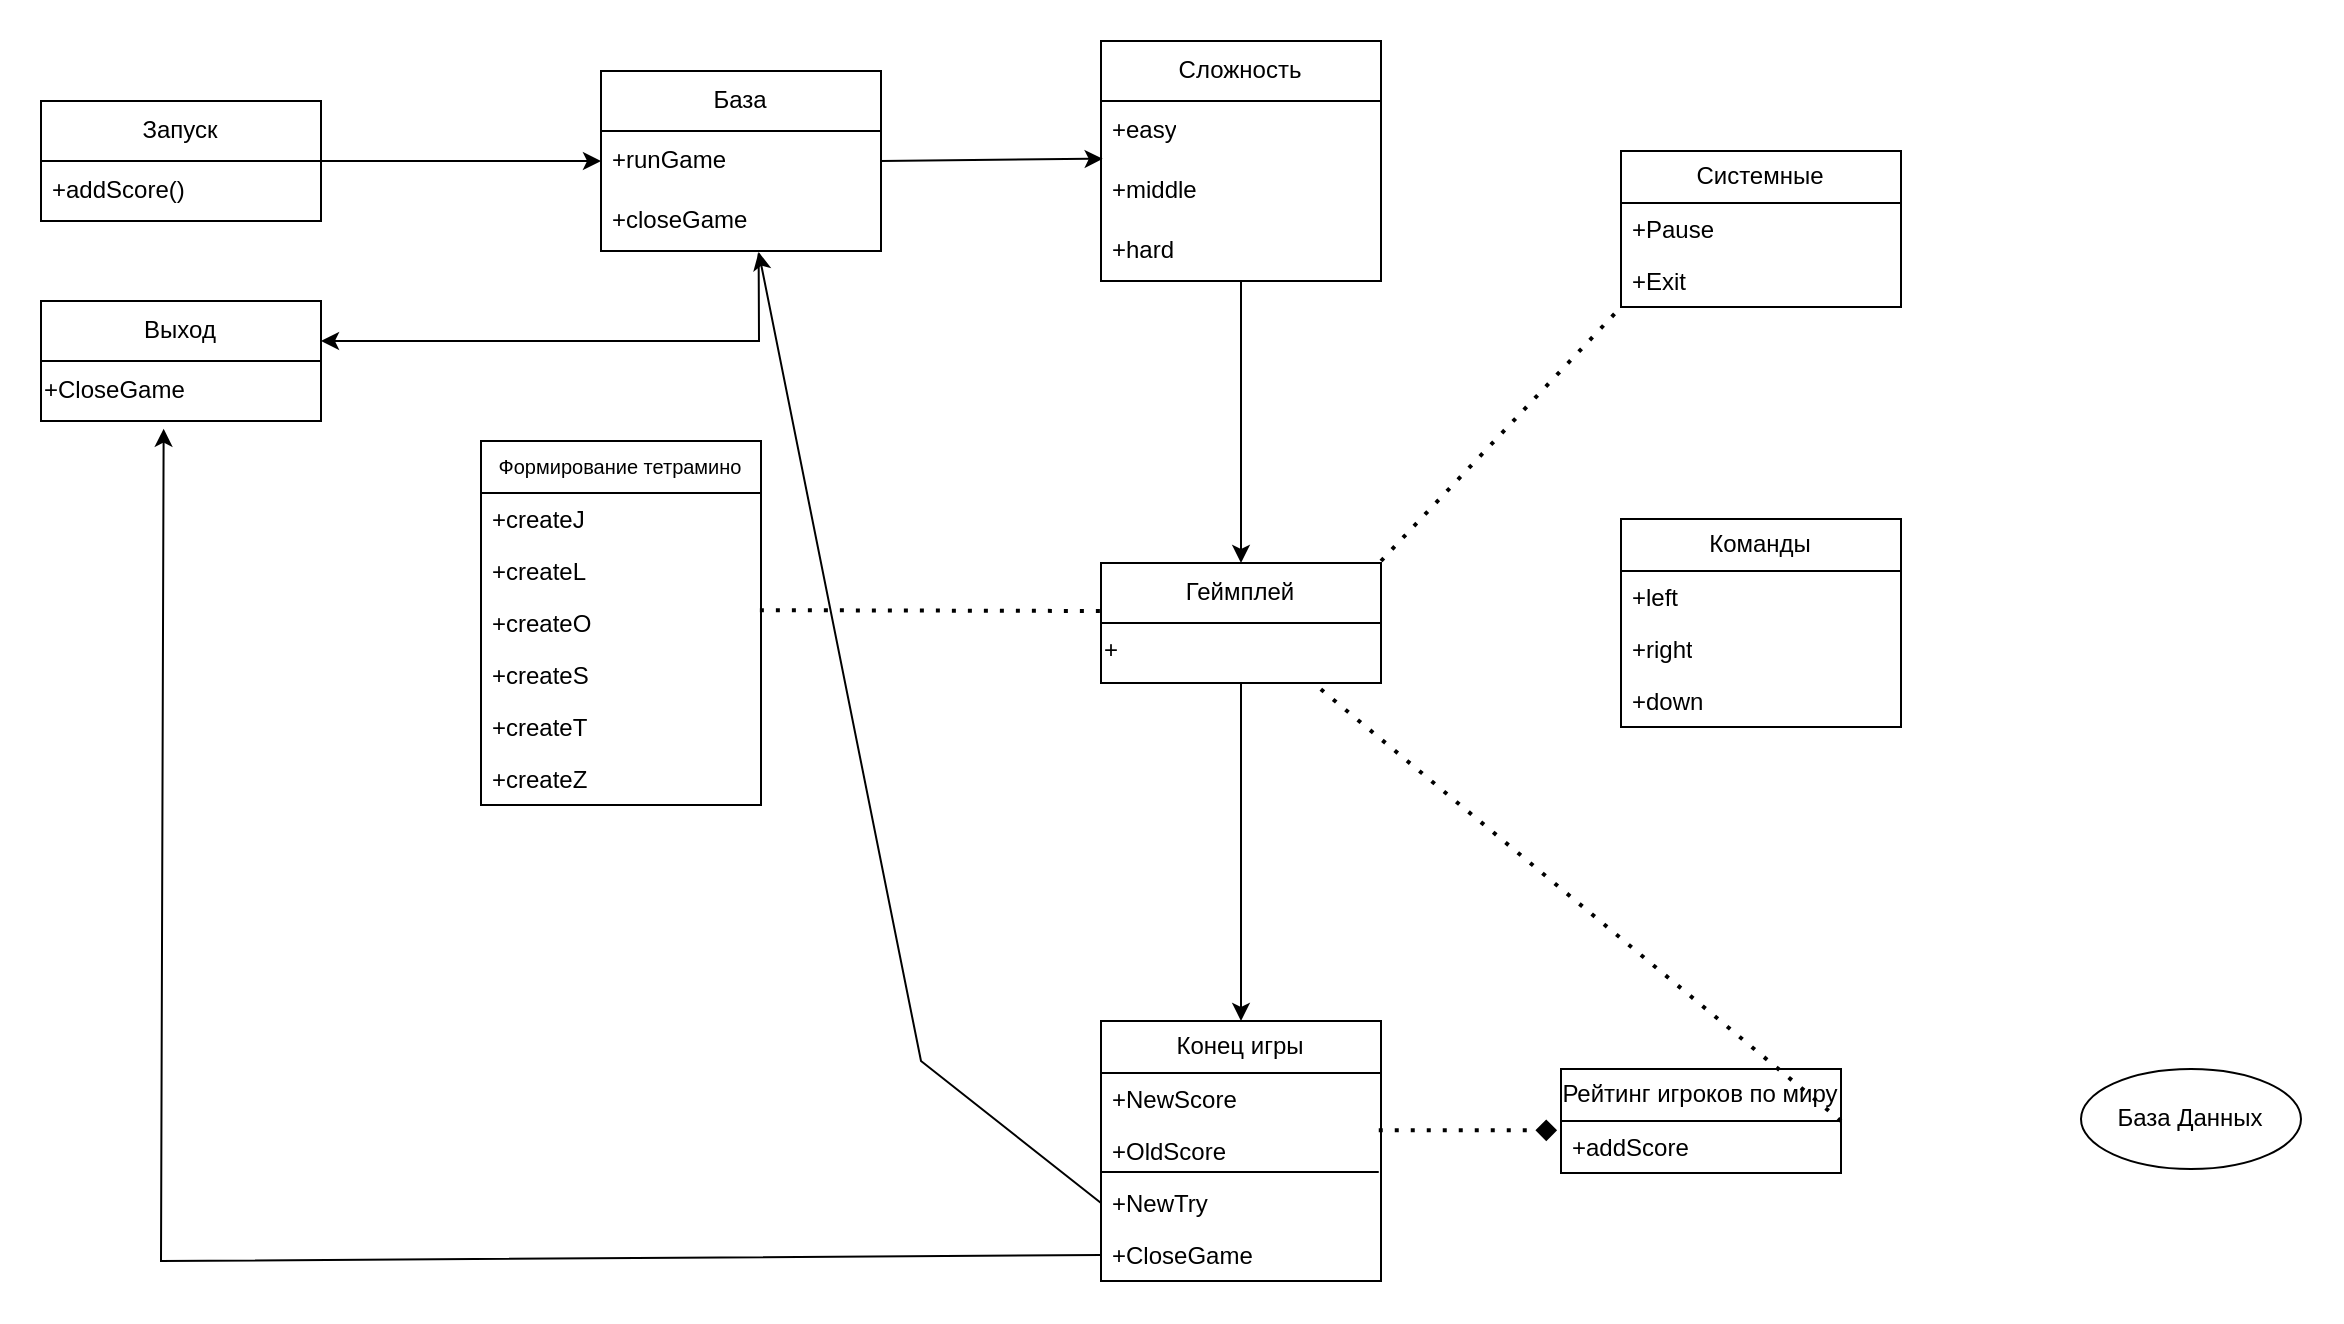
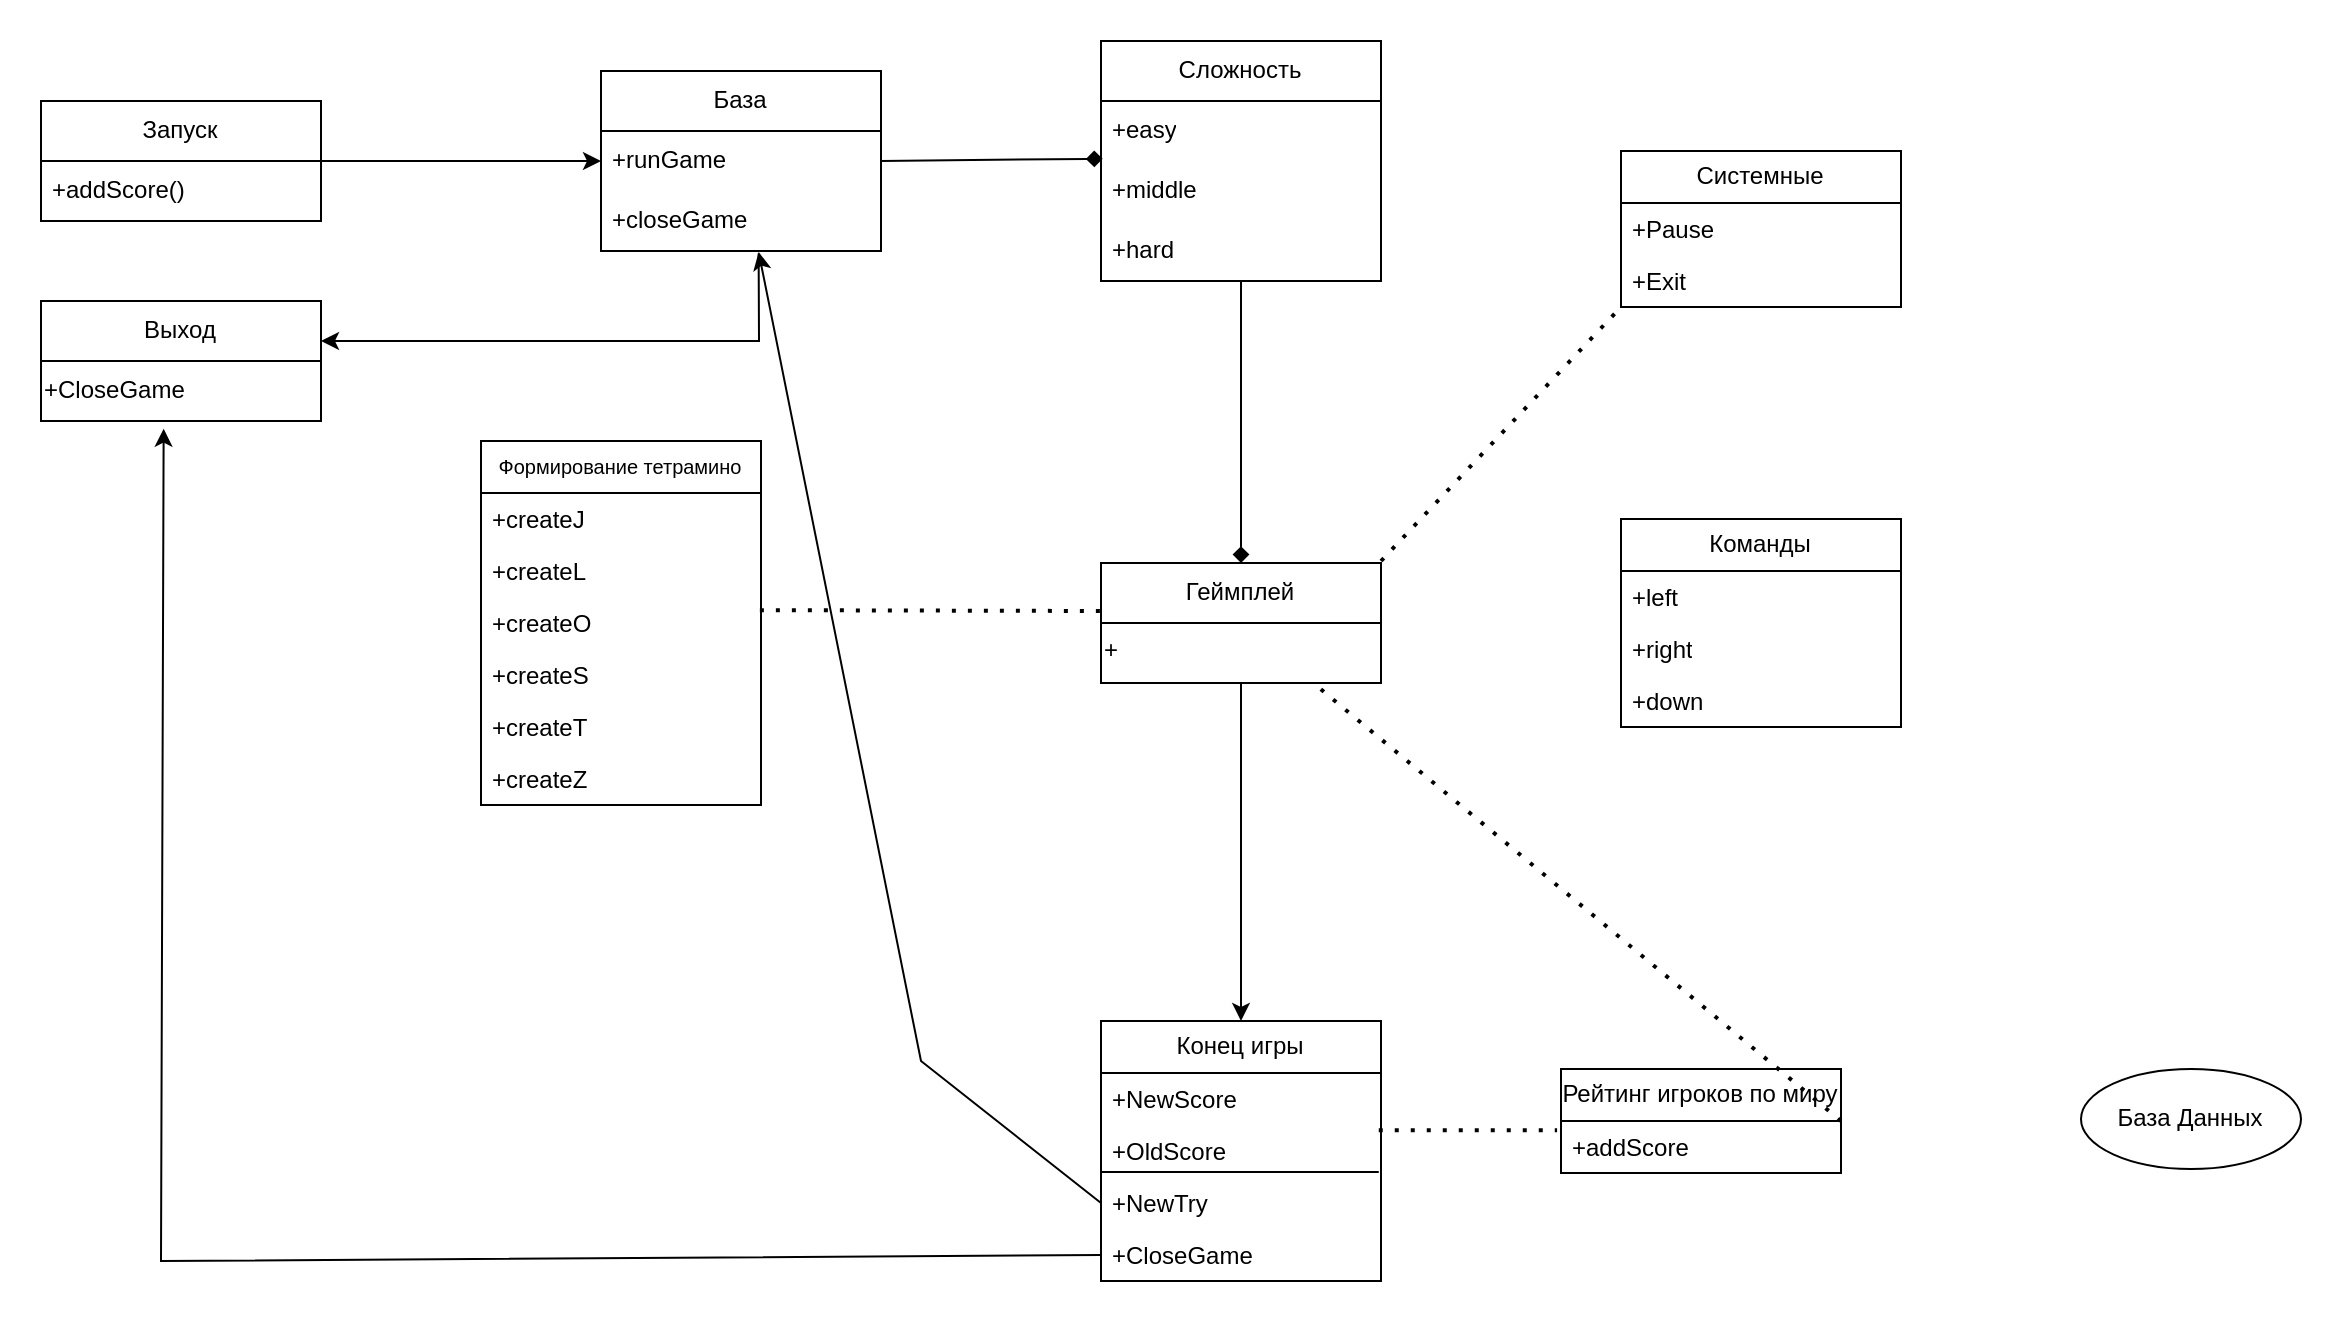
(1087, 159) -> (1086, 159)
(1241, 548) -> (1241, 547)
(1536, 1130) -> (1545, 1130)
